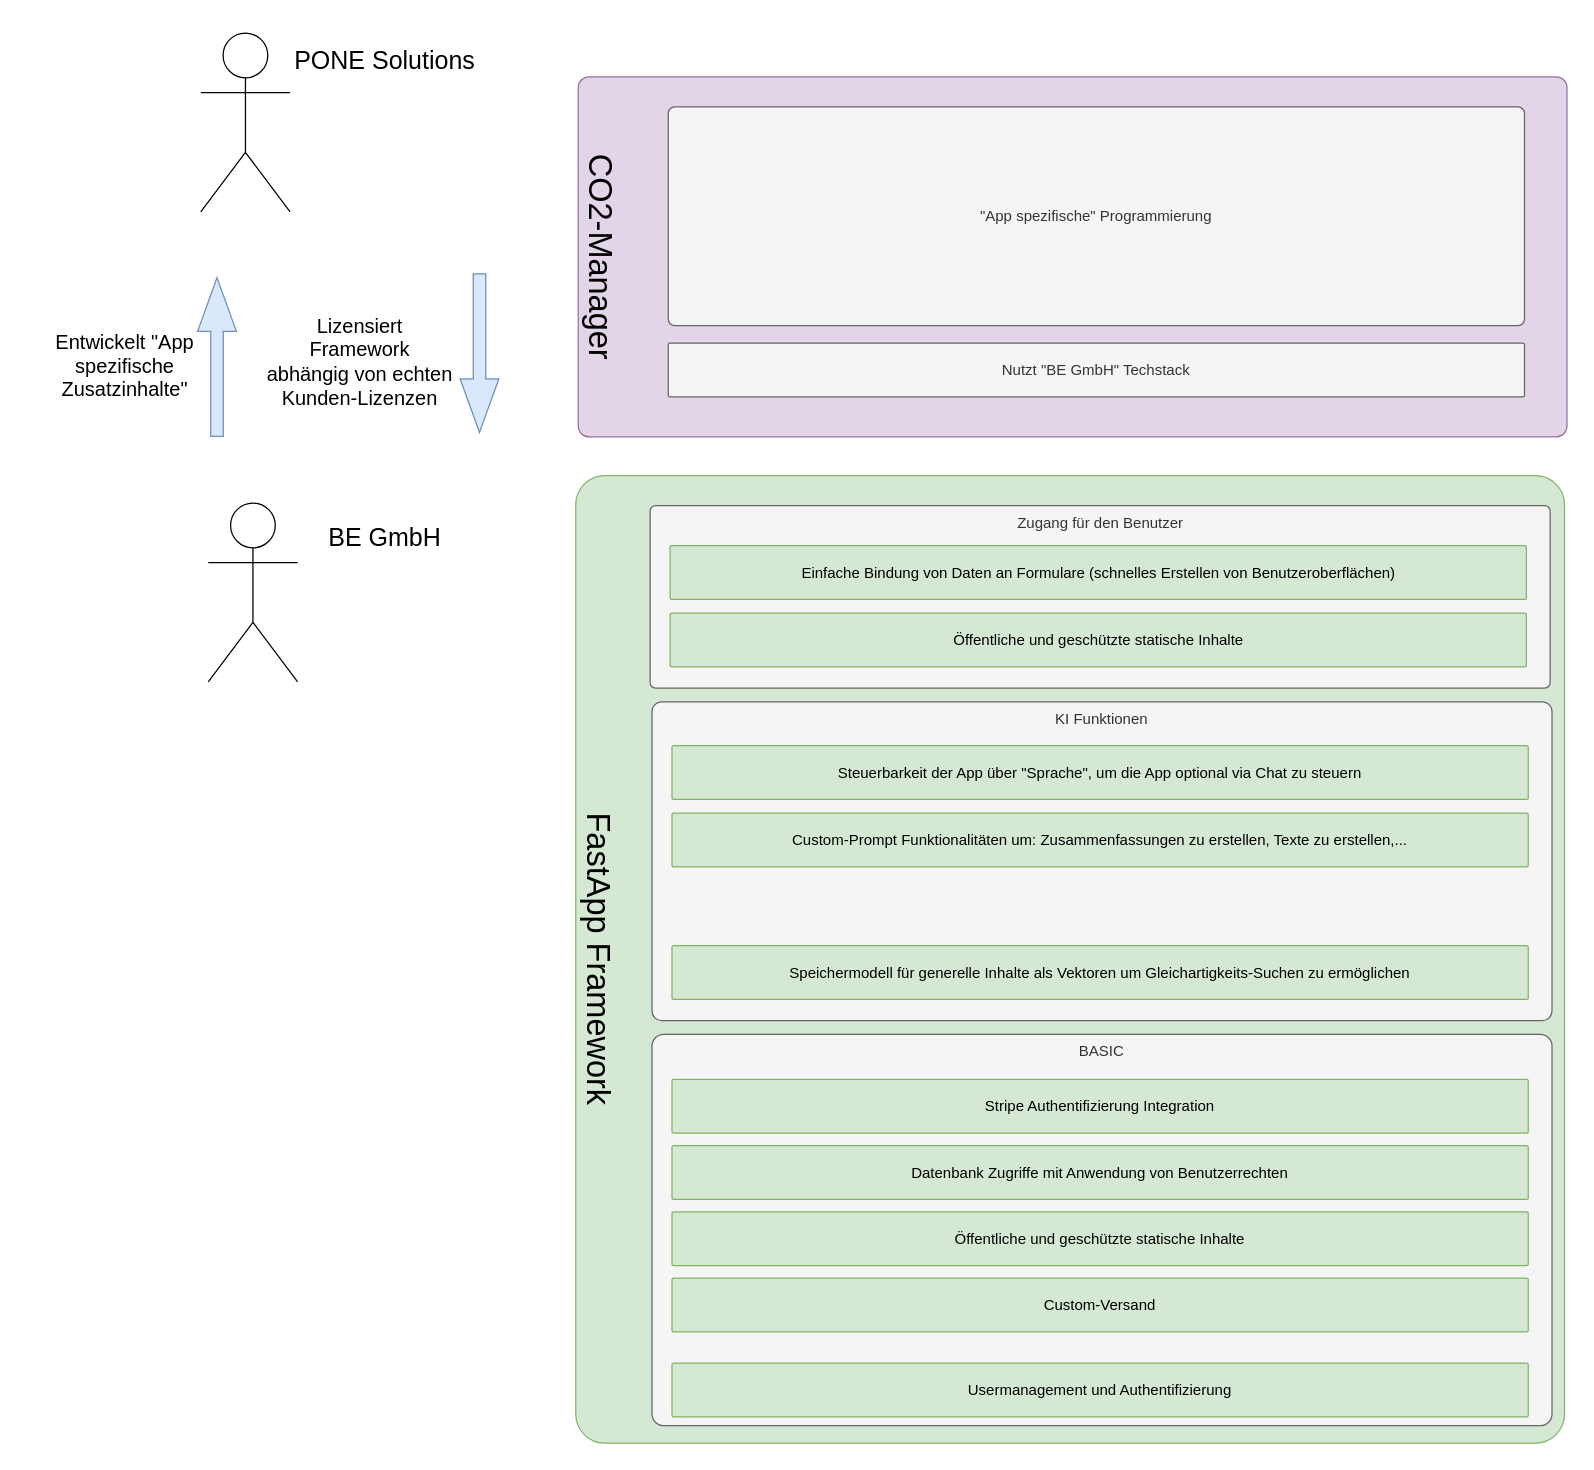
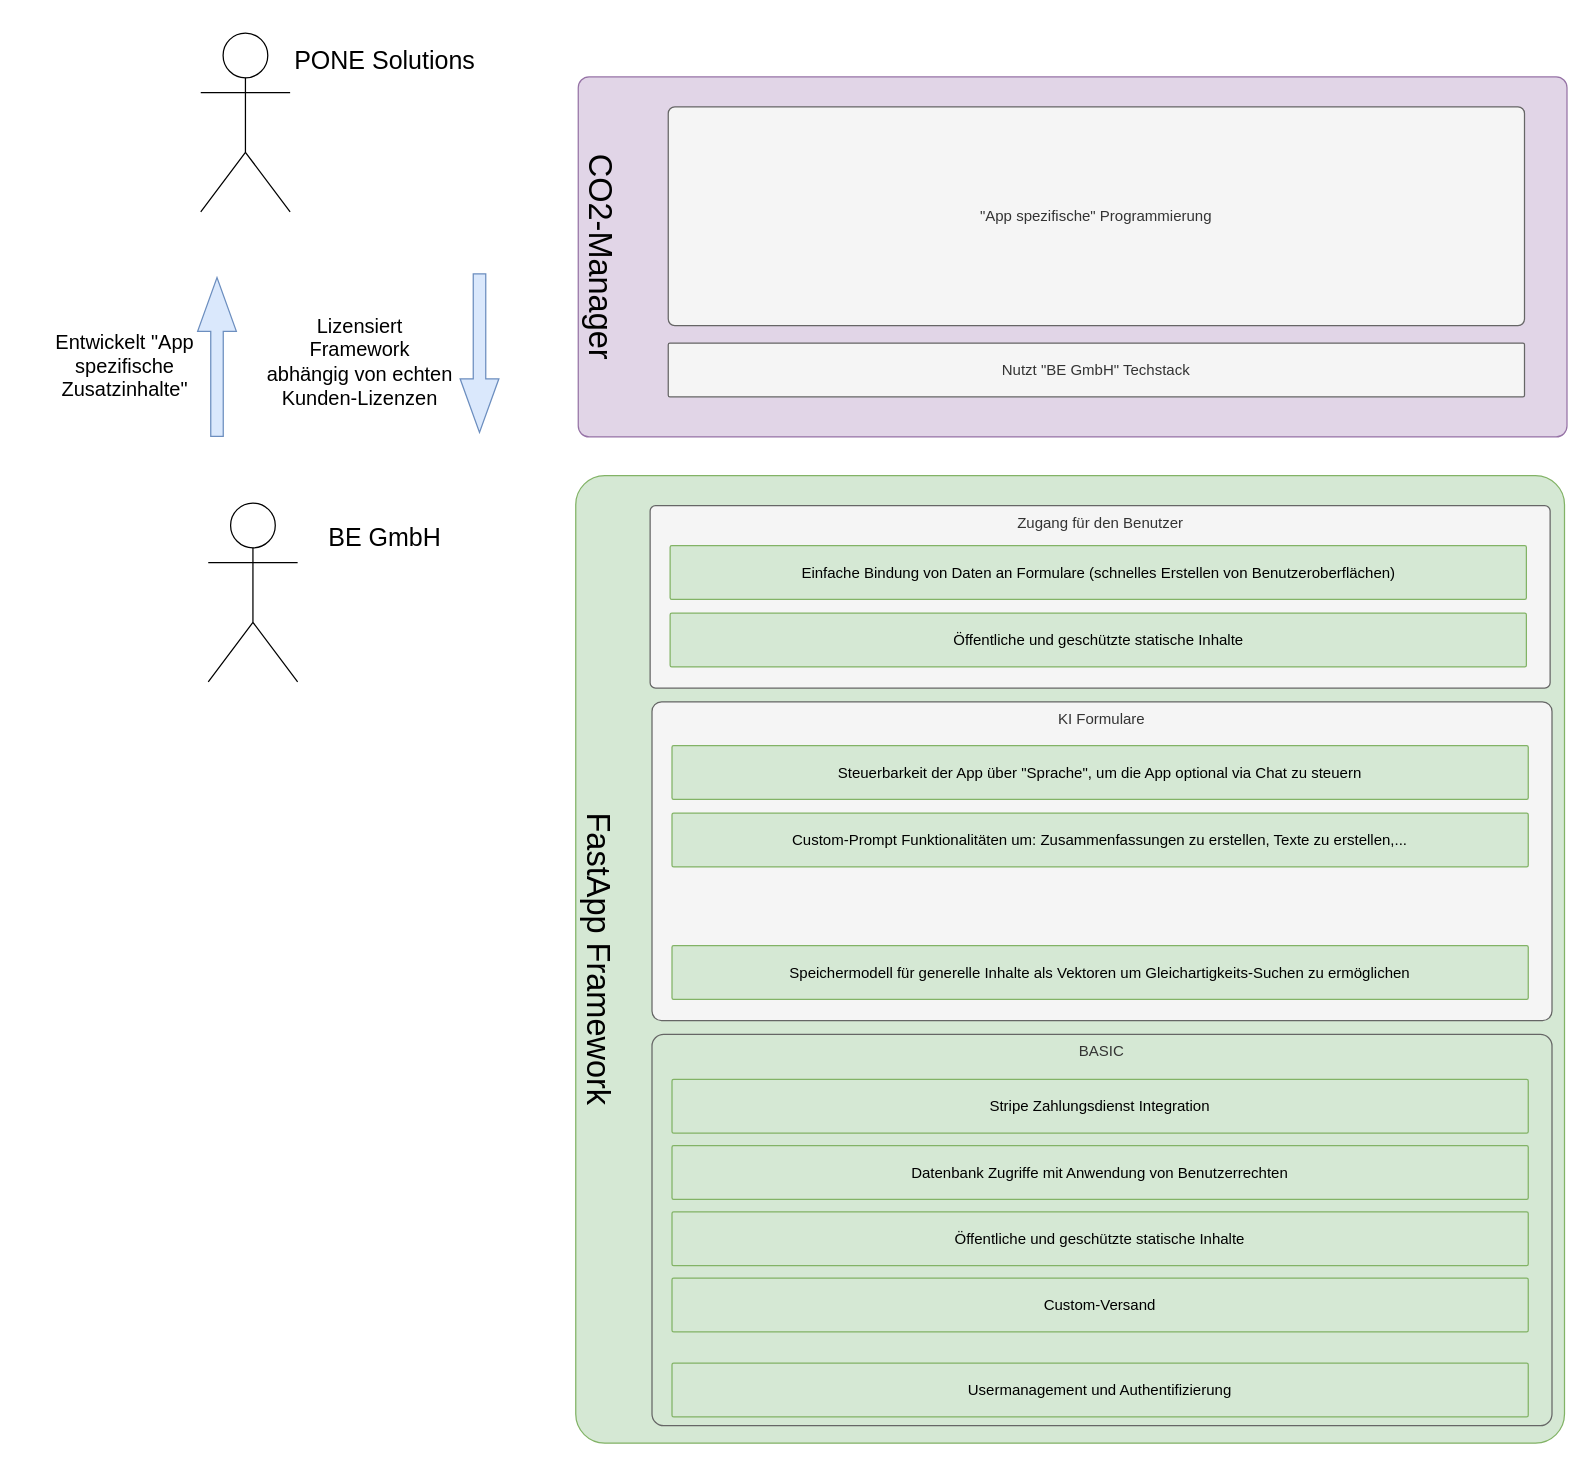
(1102, 720) -> (1102, 720)
(1102, 1052) -> (1102, 1052)
(1100, 1107) -> (1100, 1107)
